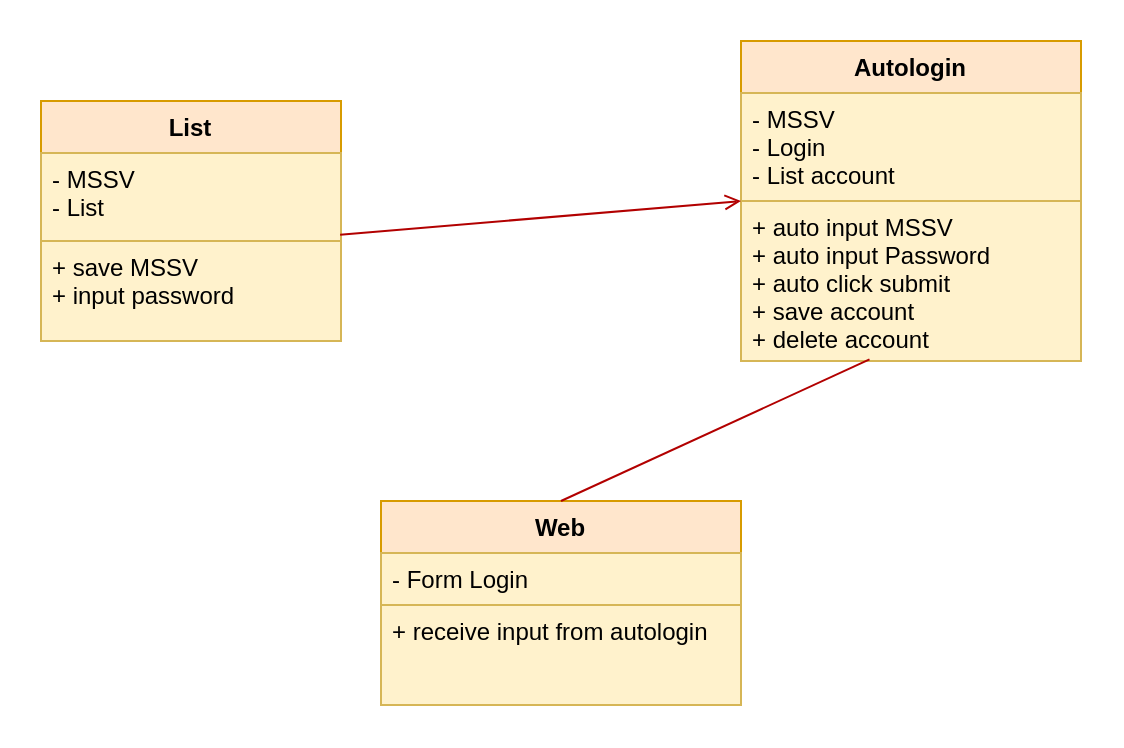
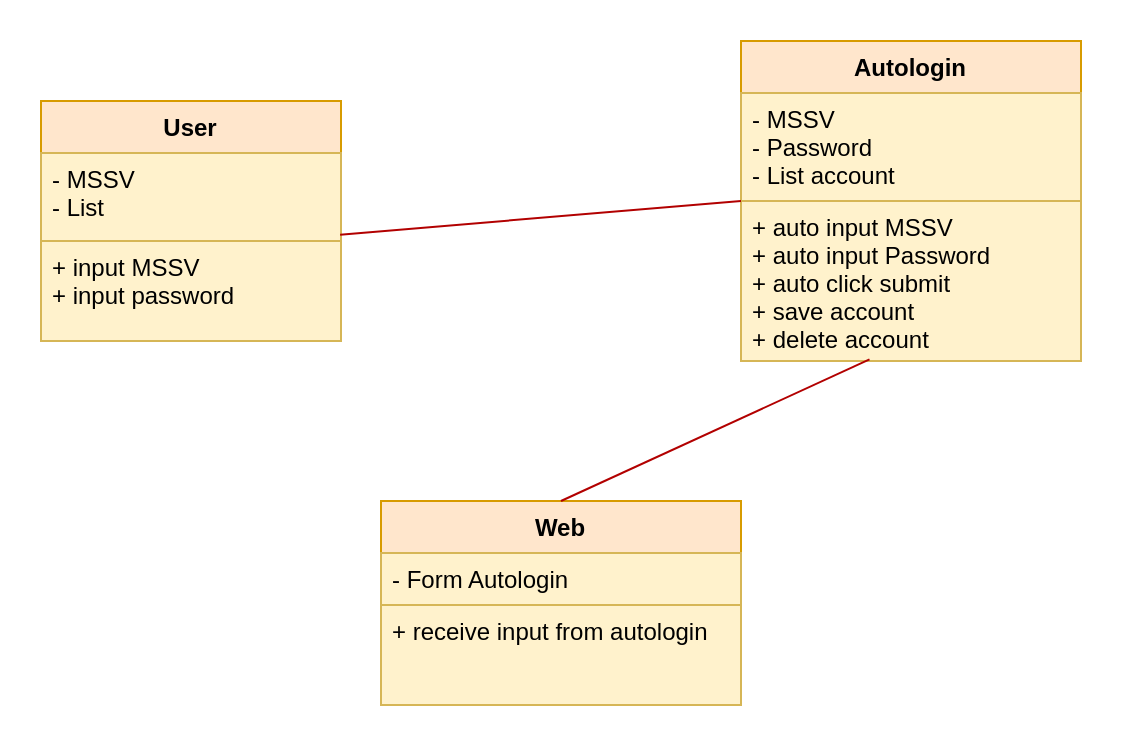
(789, 120) -> (789, 120)
(190, 128) -> (190, 128)
(733, 202) -> (733, 202)
(120, 268) -> (123, 268)
(463, 580) -> (487, 580)
